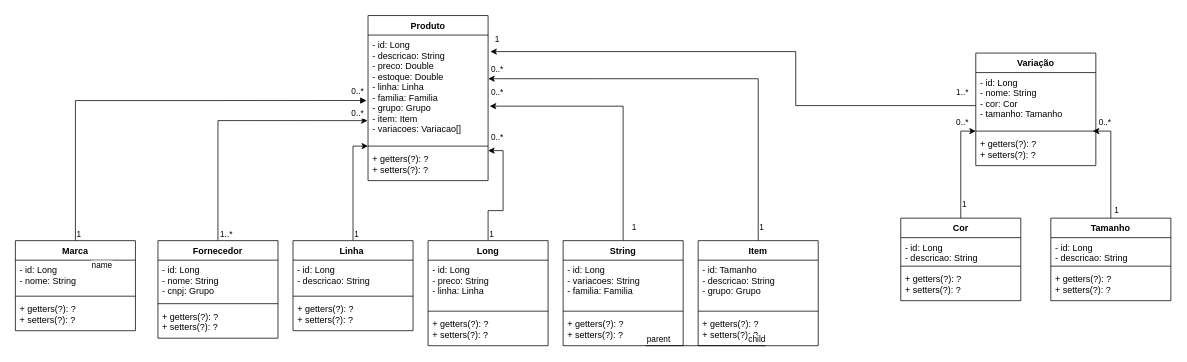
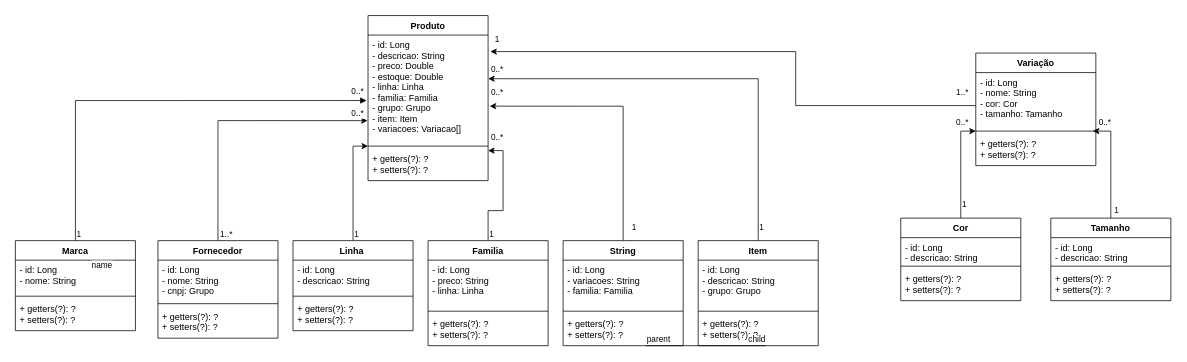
(488, 251) -> (488, 251)
(730, 270) -> (723, 270)
